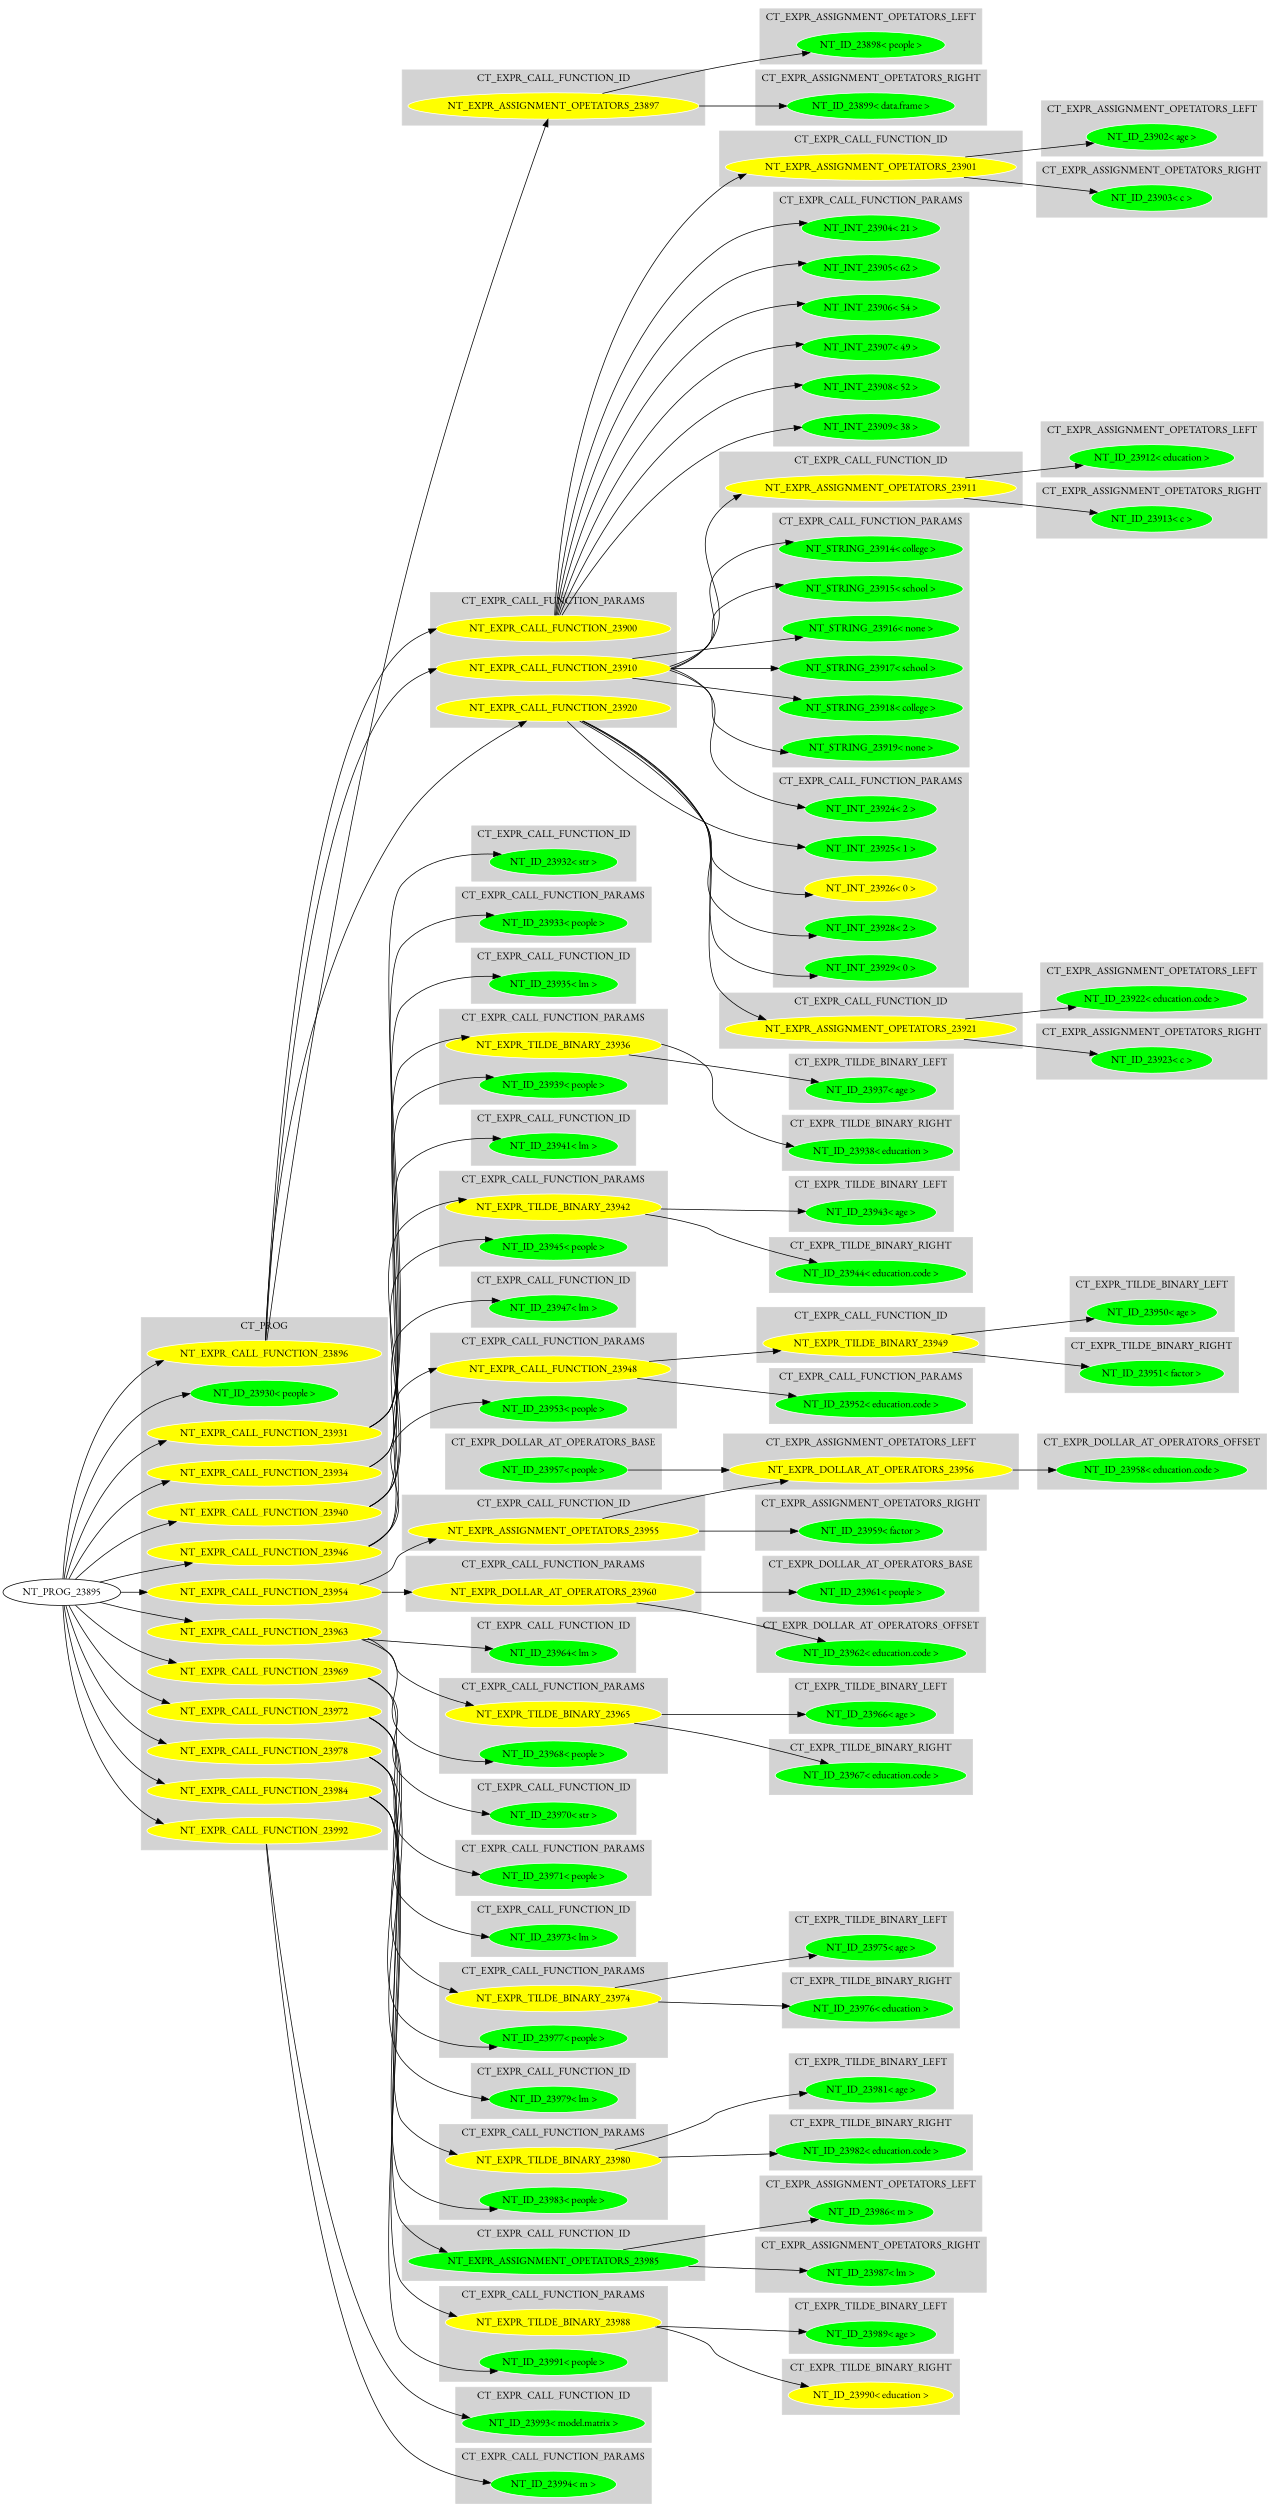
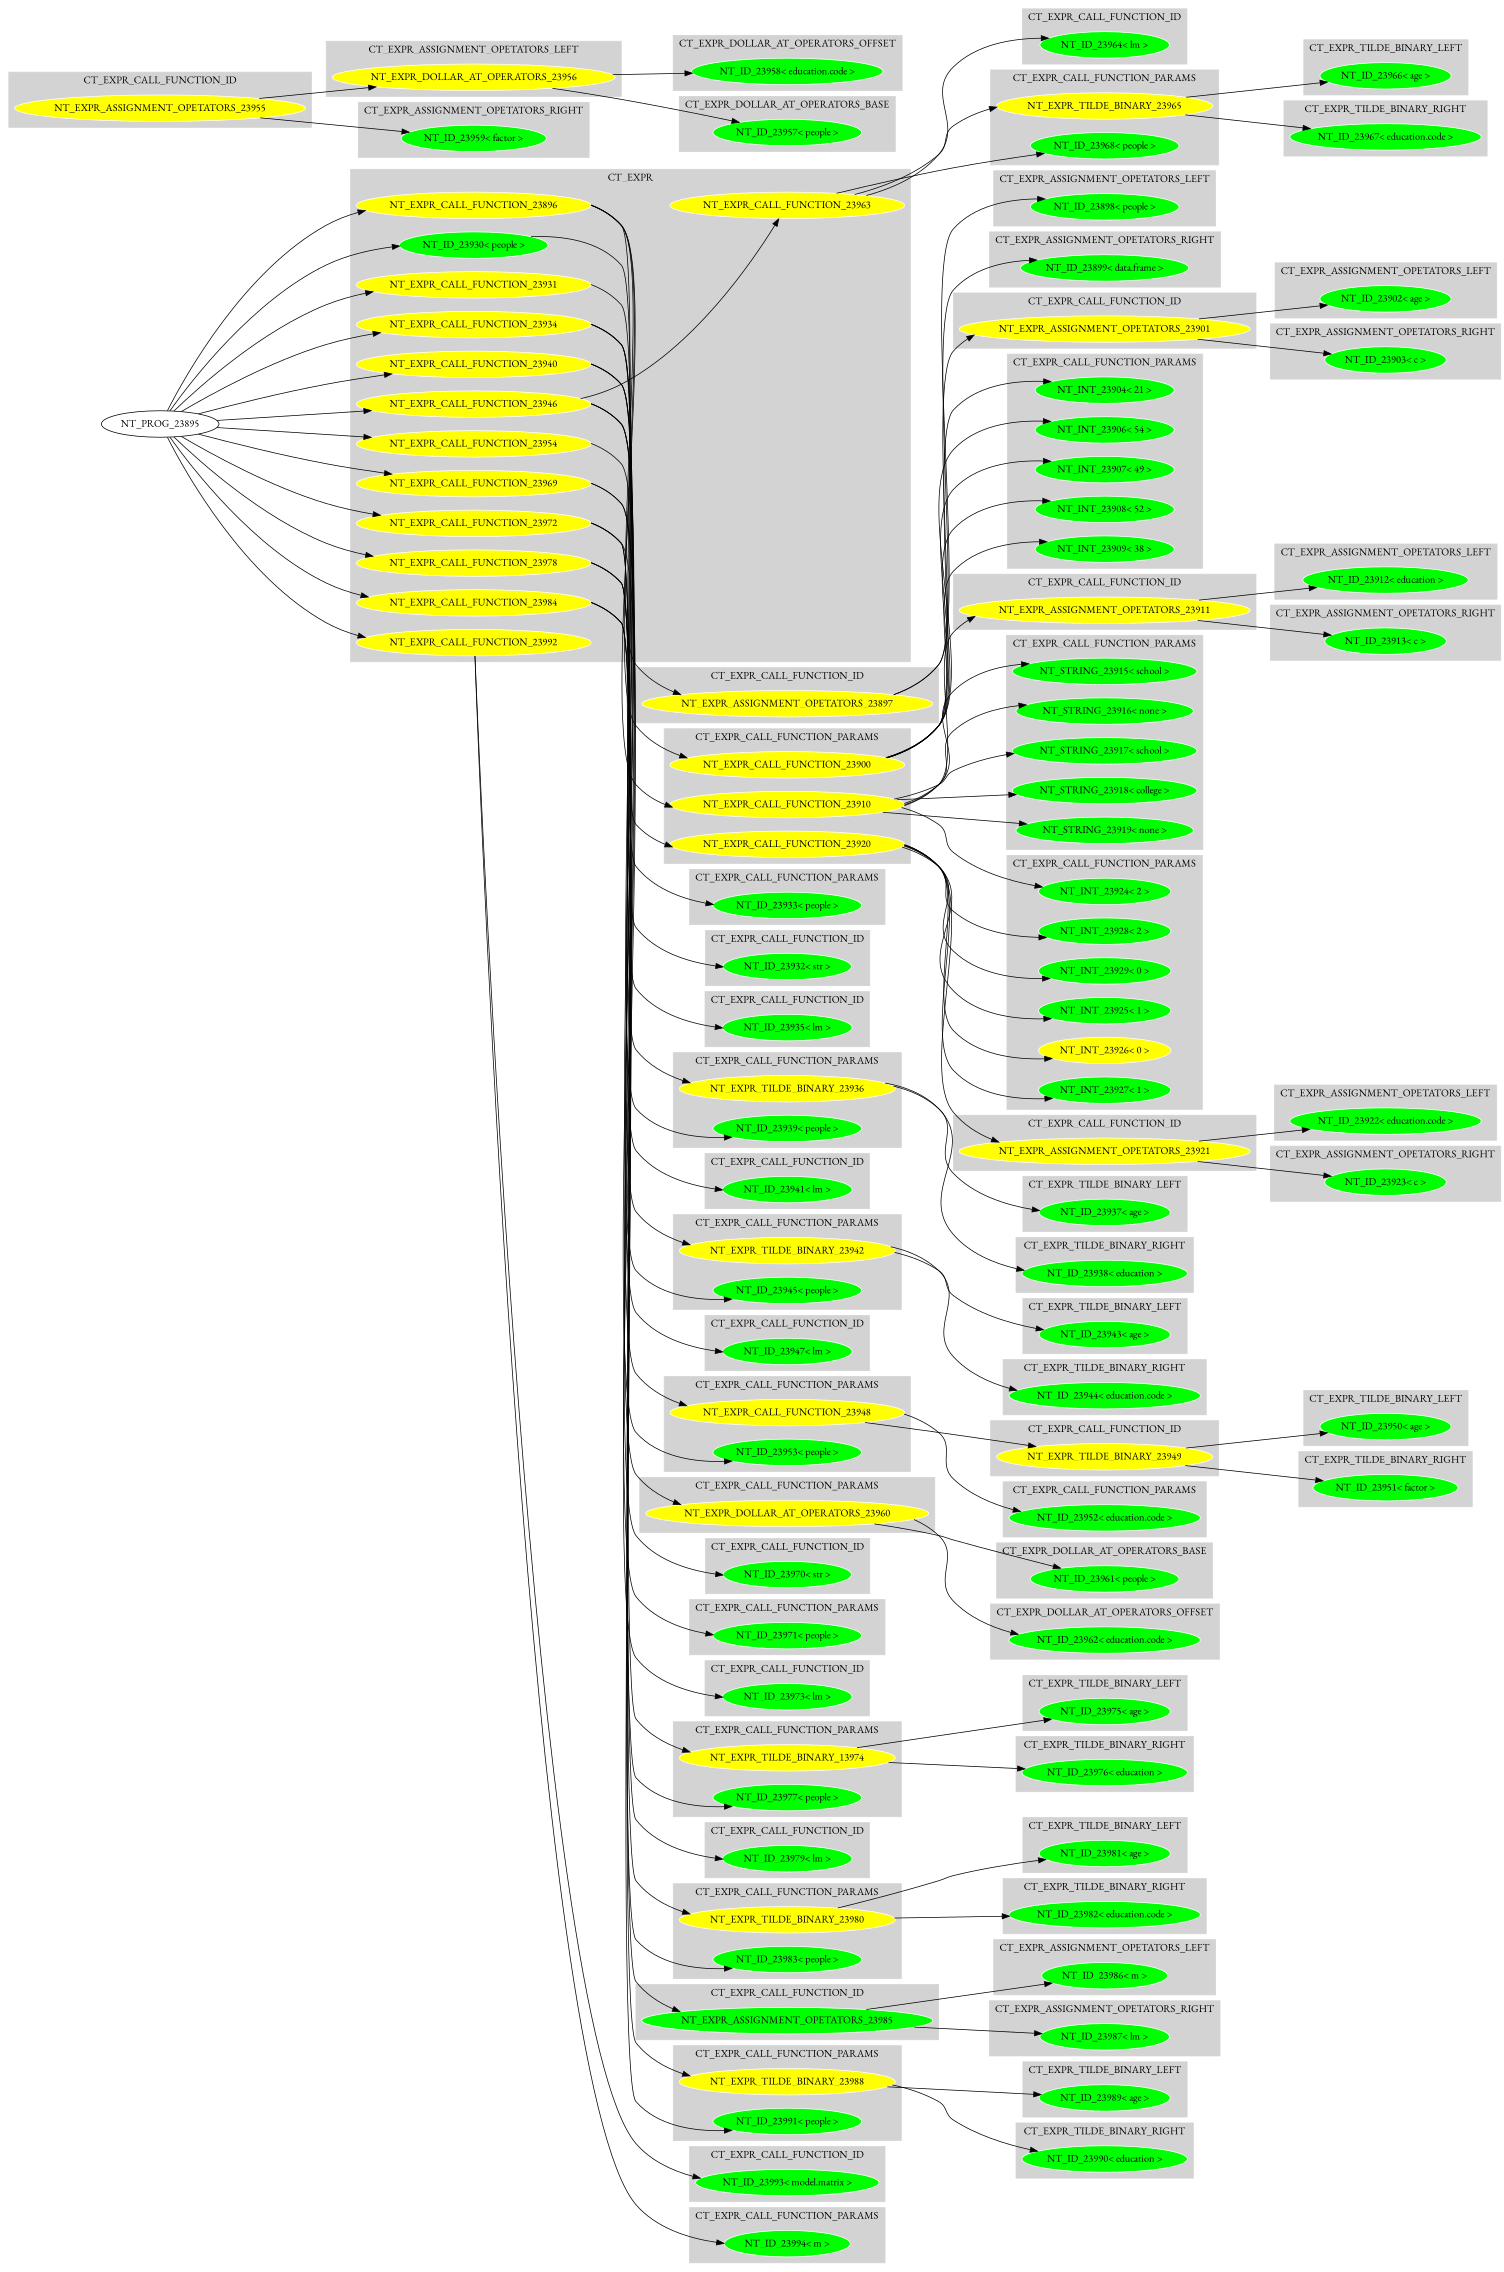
(871, 268) -> none
(871, 549) -> none
none -> (1105, 1090)
(393, 1145) -> (629, 557)
(393, 1172) -> (629, 693)
(264, 1326) -> (631, 178)
(675, 1470) -> (642, 103)
(395, 1563) -> none
(146, 1613) -> (693, 330)
(554, 1999) -> (787, 1758)
(871, 2395) -> (1105, 2159)
